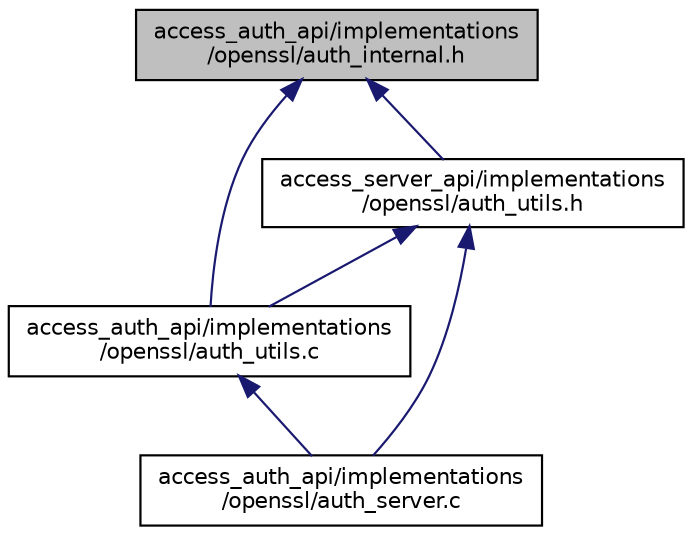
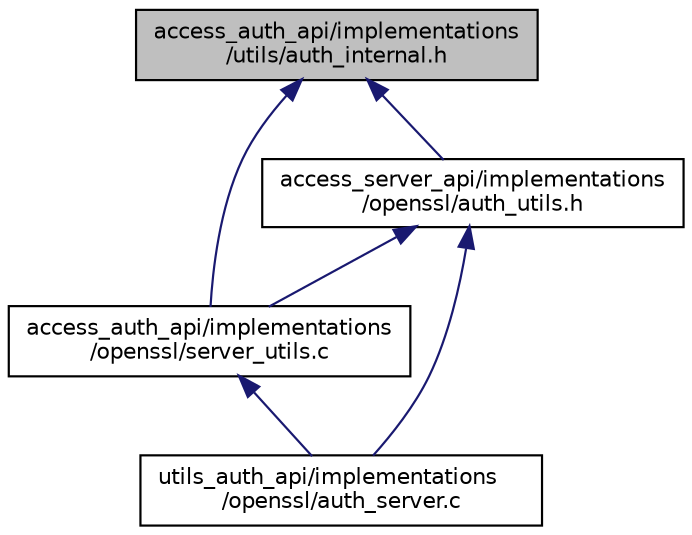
(337, 45) -> (337, 45)
(210, 341) -> (210, 341)
(341, 490) -> (341, 490)
